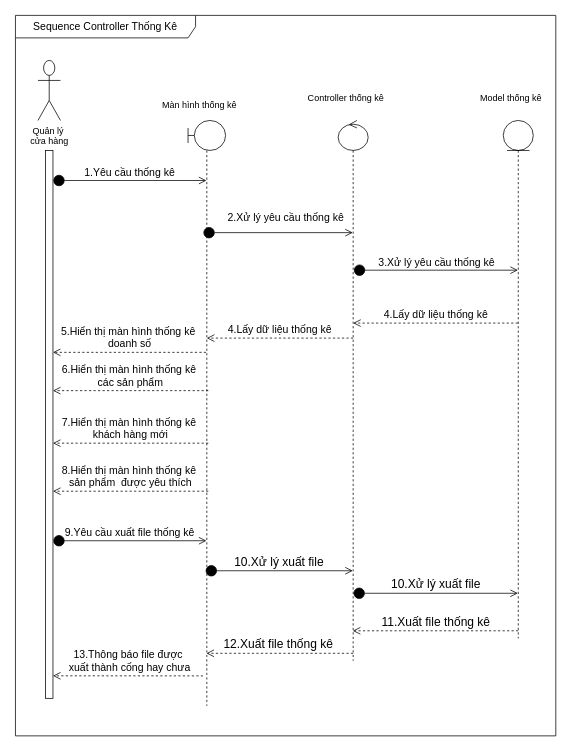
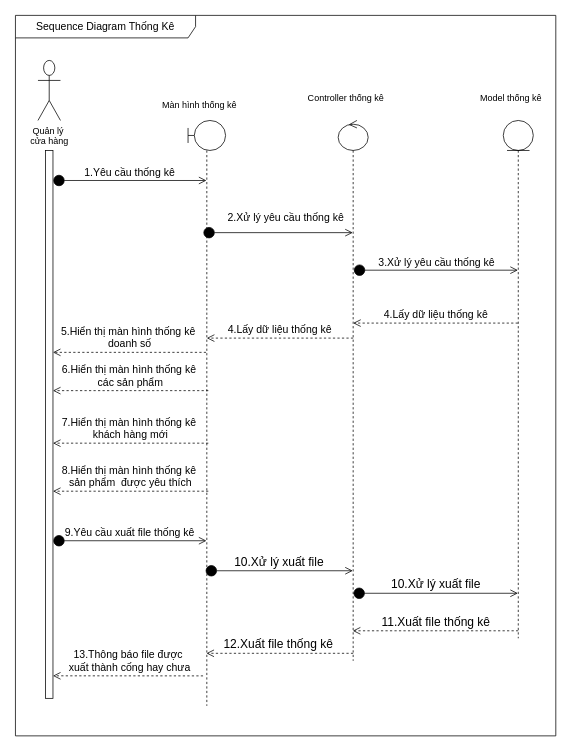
(105, 27) -> (105, 27)
